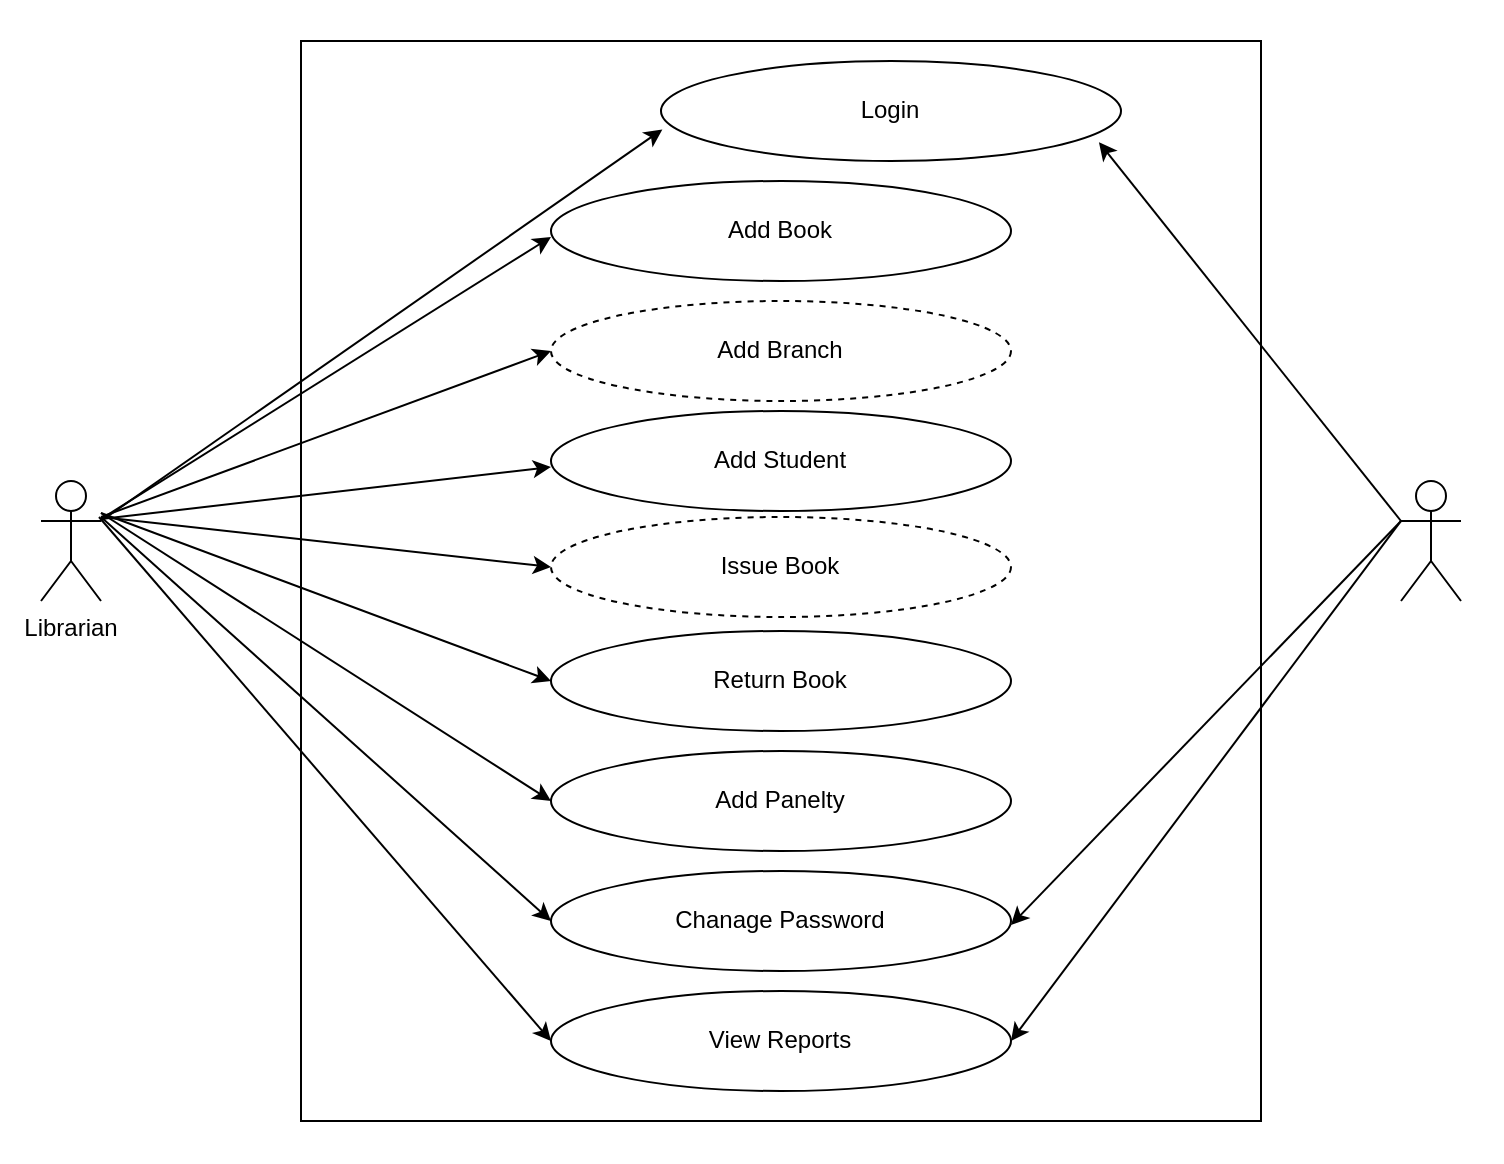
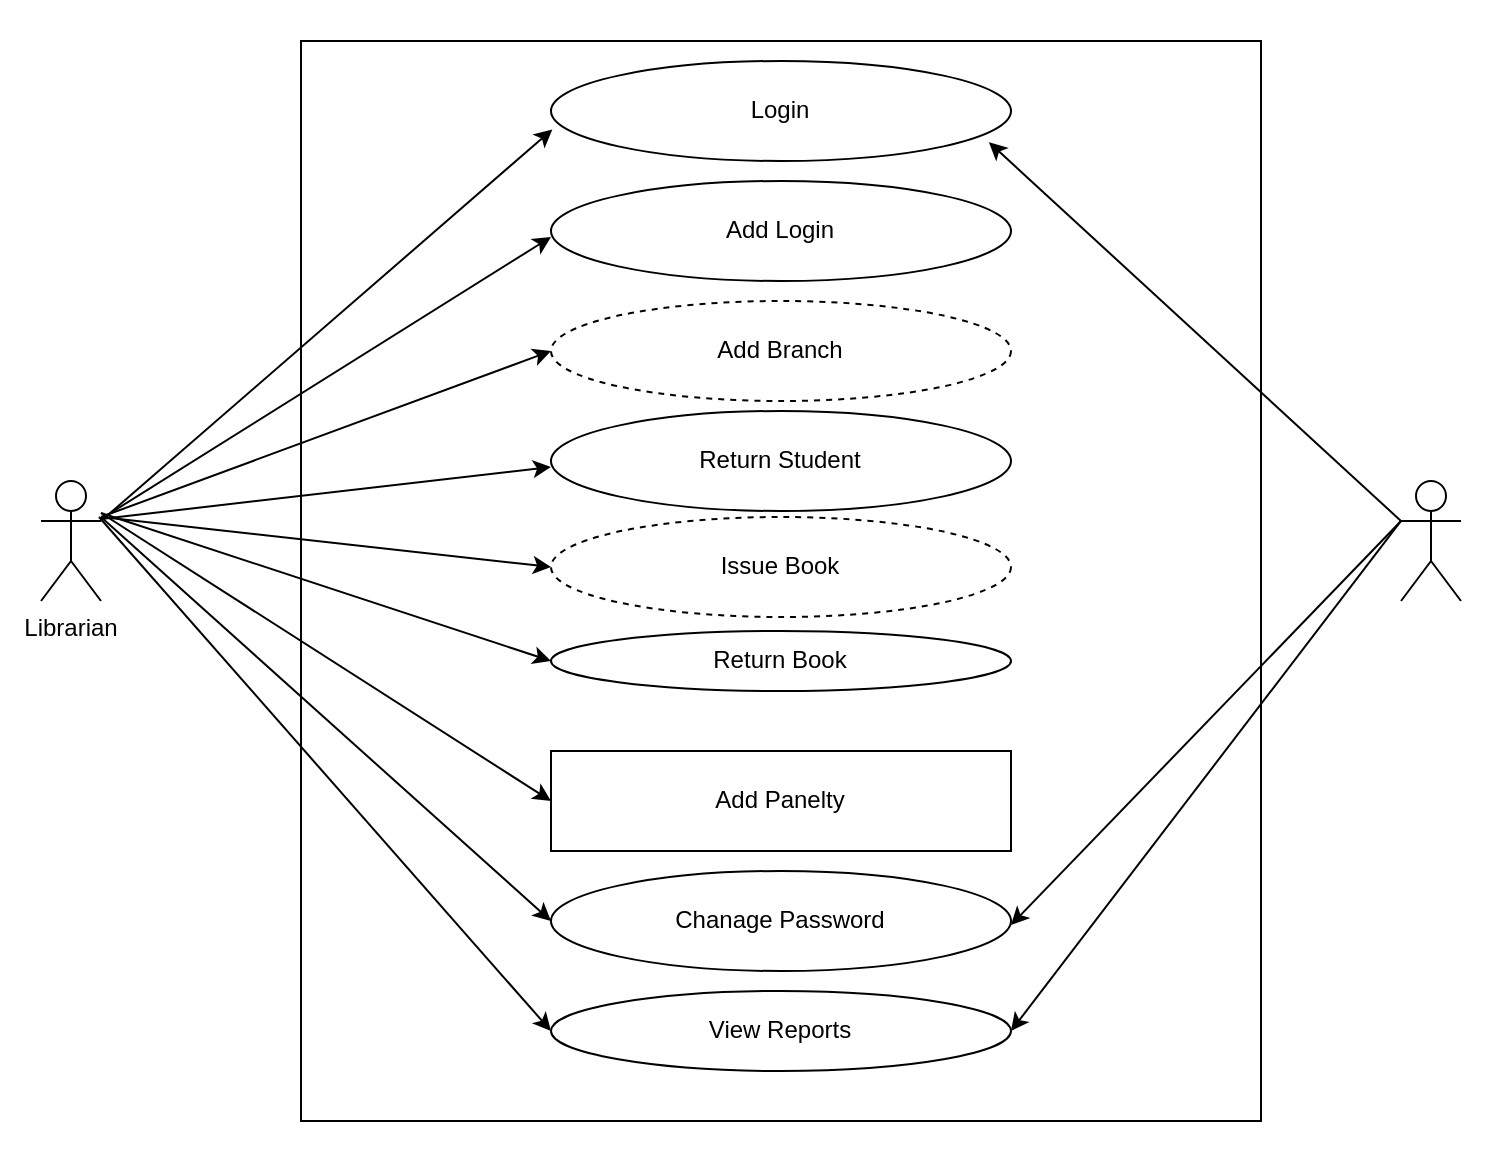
(891, 111) -> (781, 111)
(781, 231) -> (781, 231)
(781, 461) -> (781, 461)
(781, 681) -> (781, 661)
(781, 801) -> (781, 801)
(781, 1041) -> (781, 1031)
